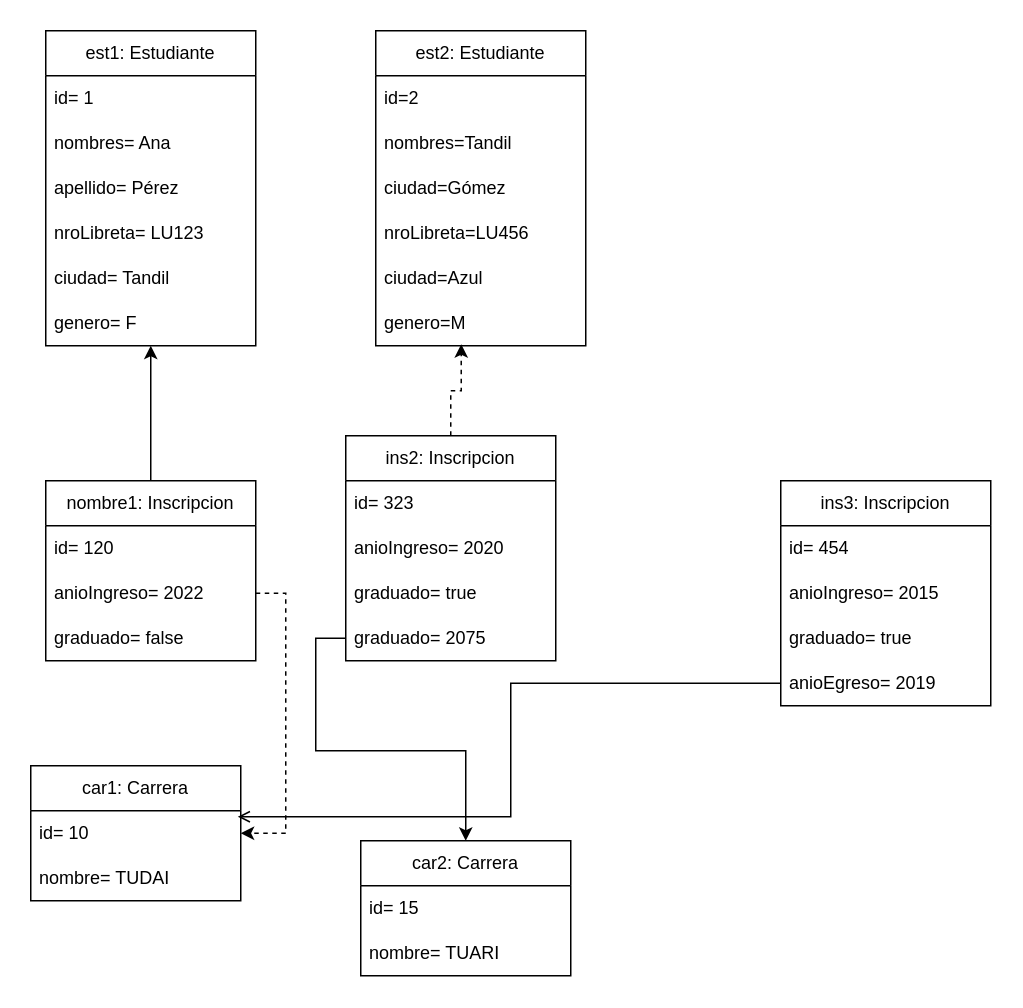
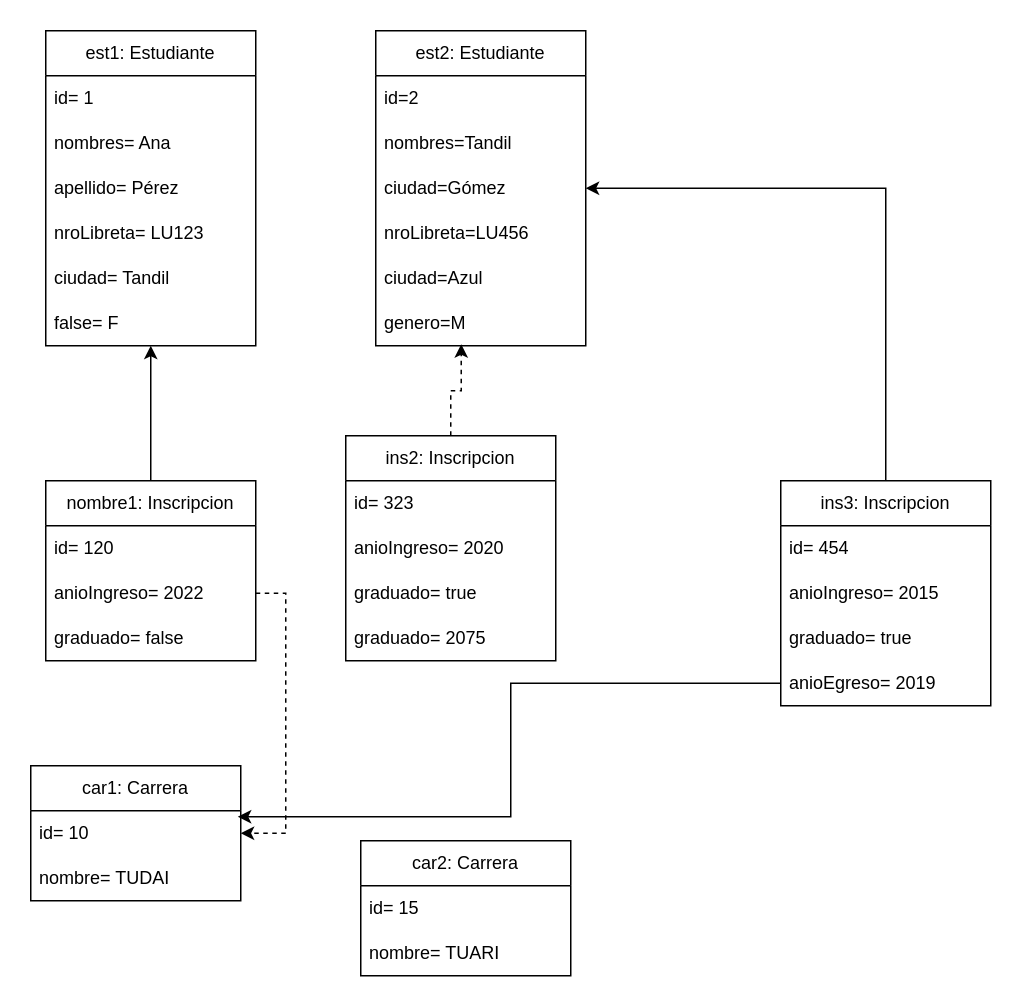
none -> (886, 189)
(98, 323) -> (90, 323)
(361, 751) -> none
(247, 817) -> (249, 817)
